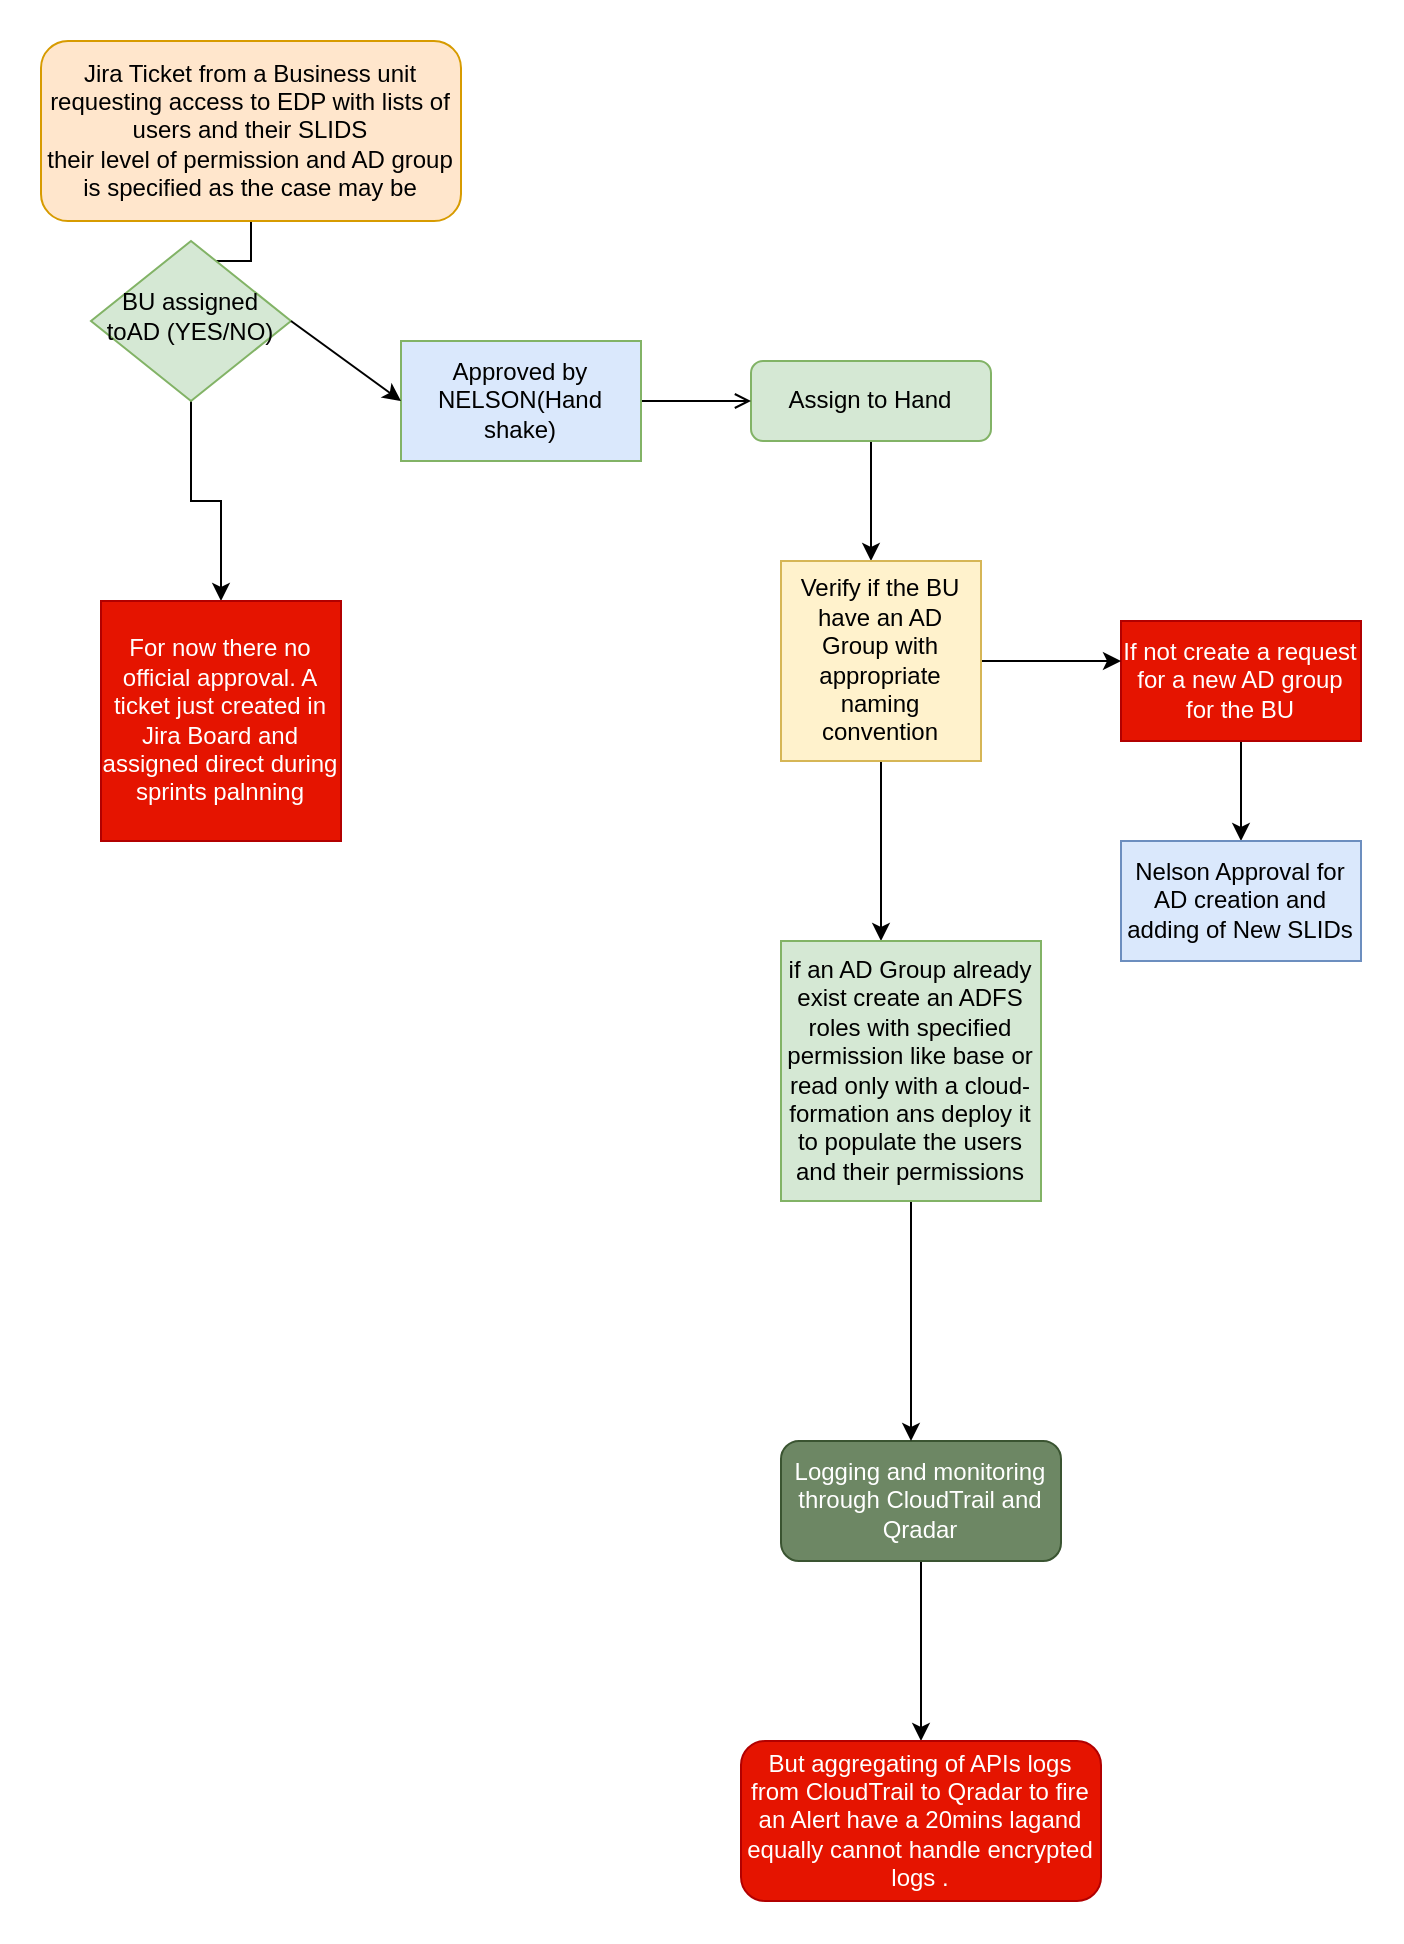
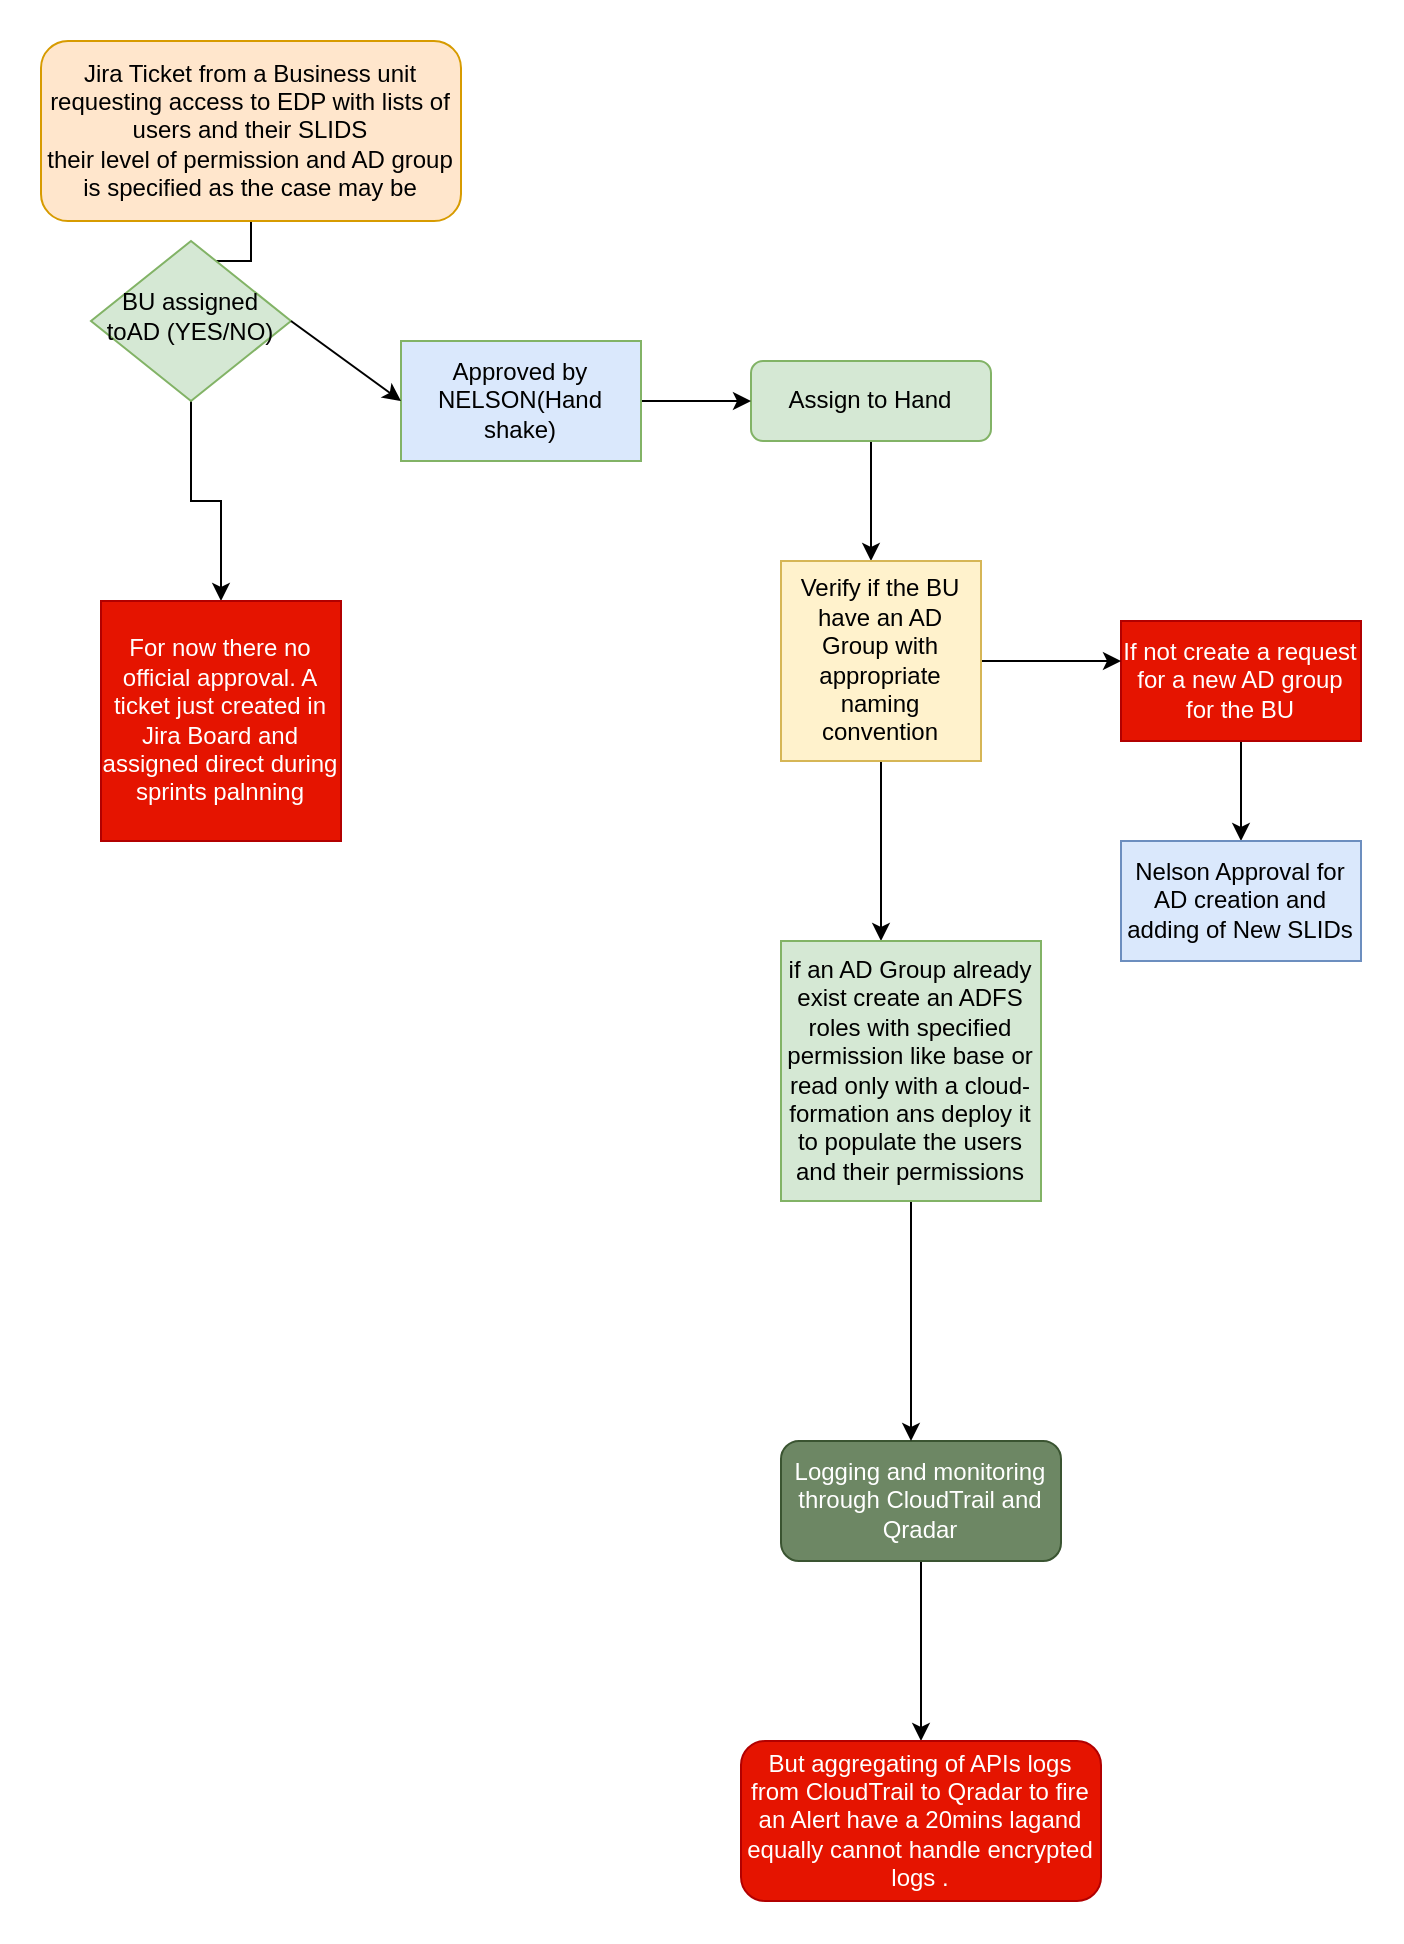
(738, 401) -> (736, 401)
